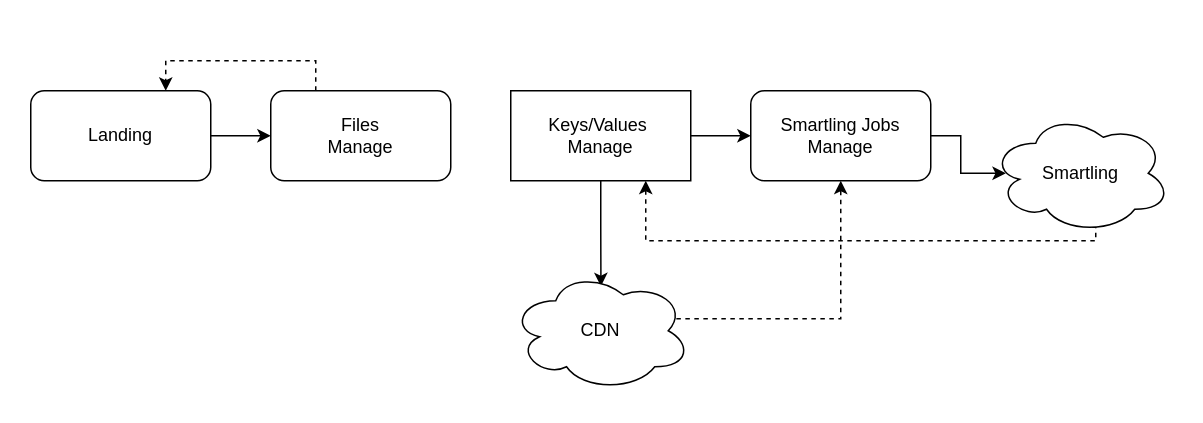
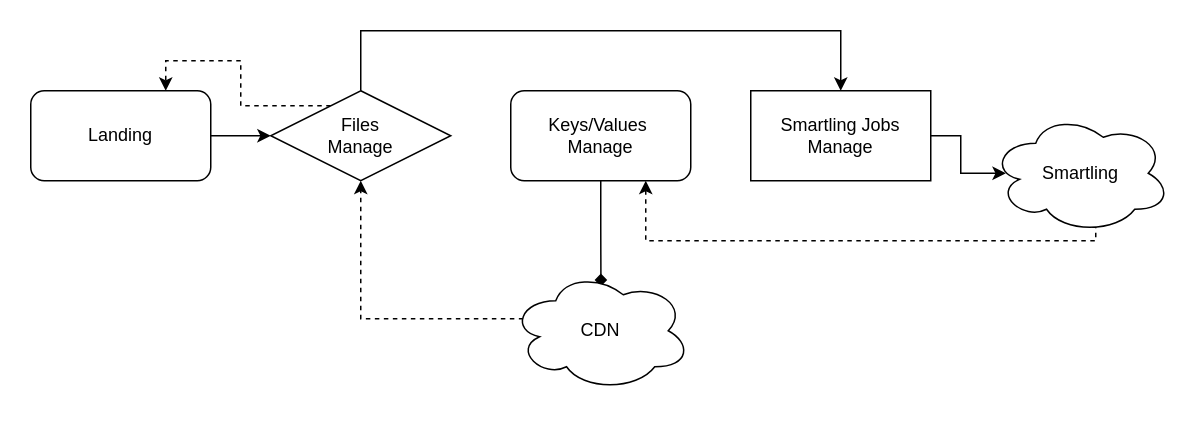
none -> (596, 31)
(361, 136) -> (361, 136)
(601, 136) -> (601, 136)
(716, 136) -> none
(841, 136) -> (841, 136)
(601, 274) -> (601, 273)
(821, 319) -> (378, 319)
